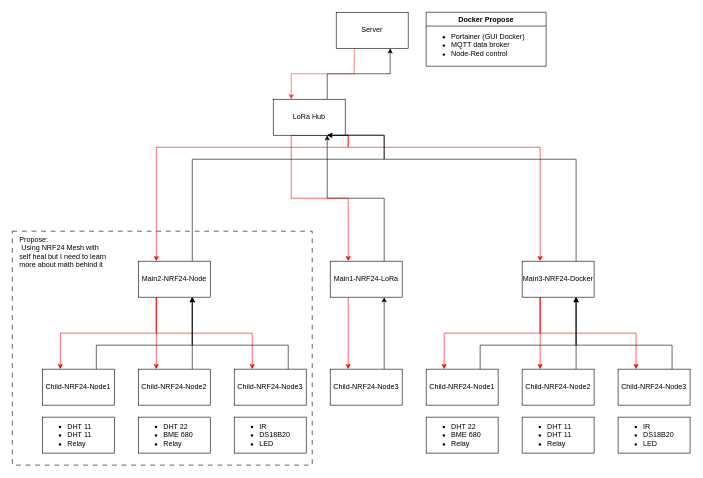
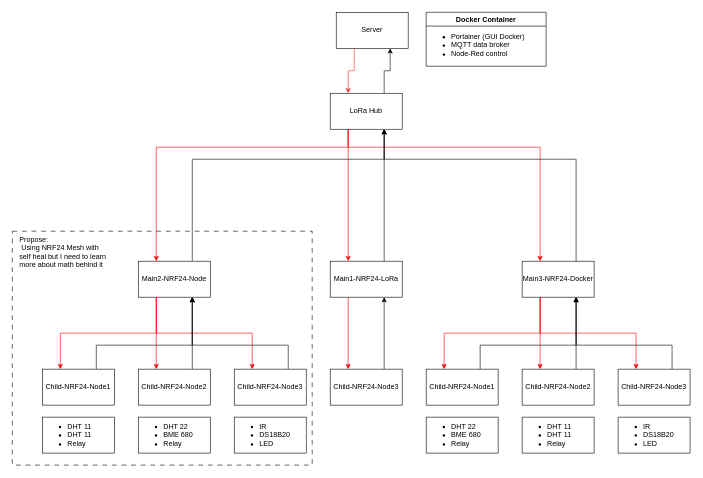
(486, 20) -> (486, 20)
(309, 117) -> (366, 111)
